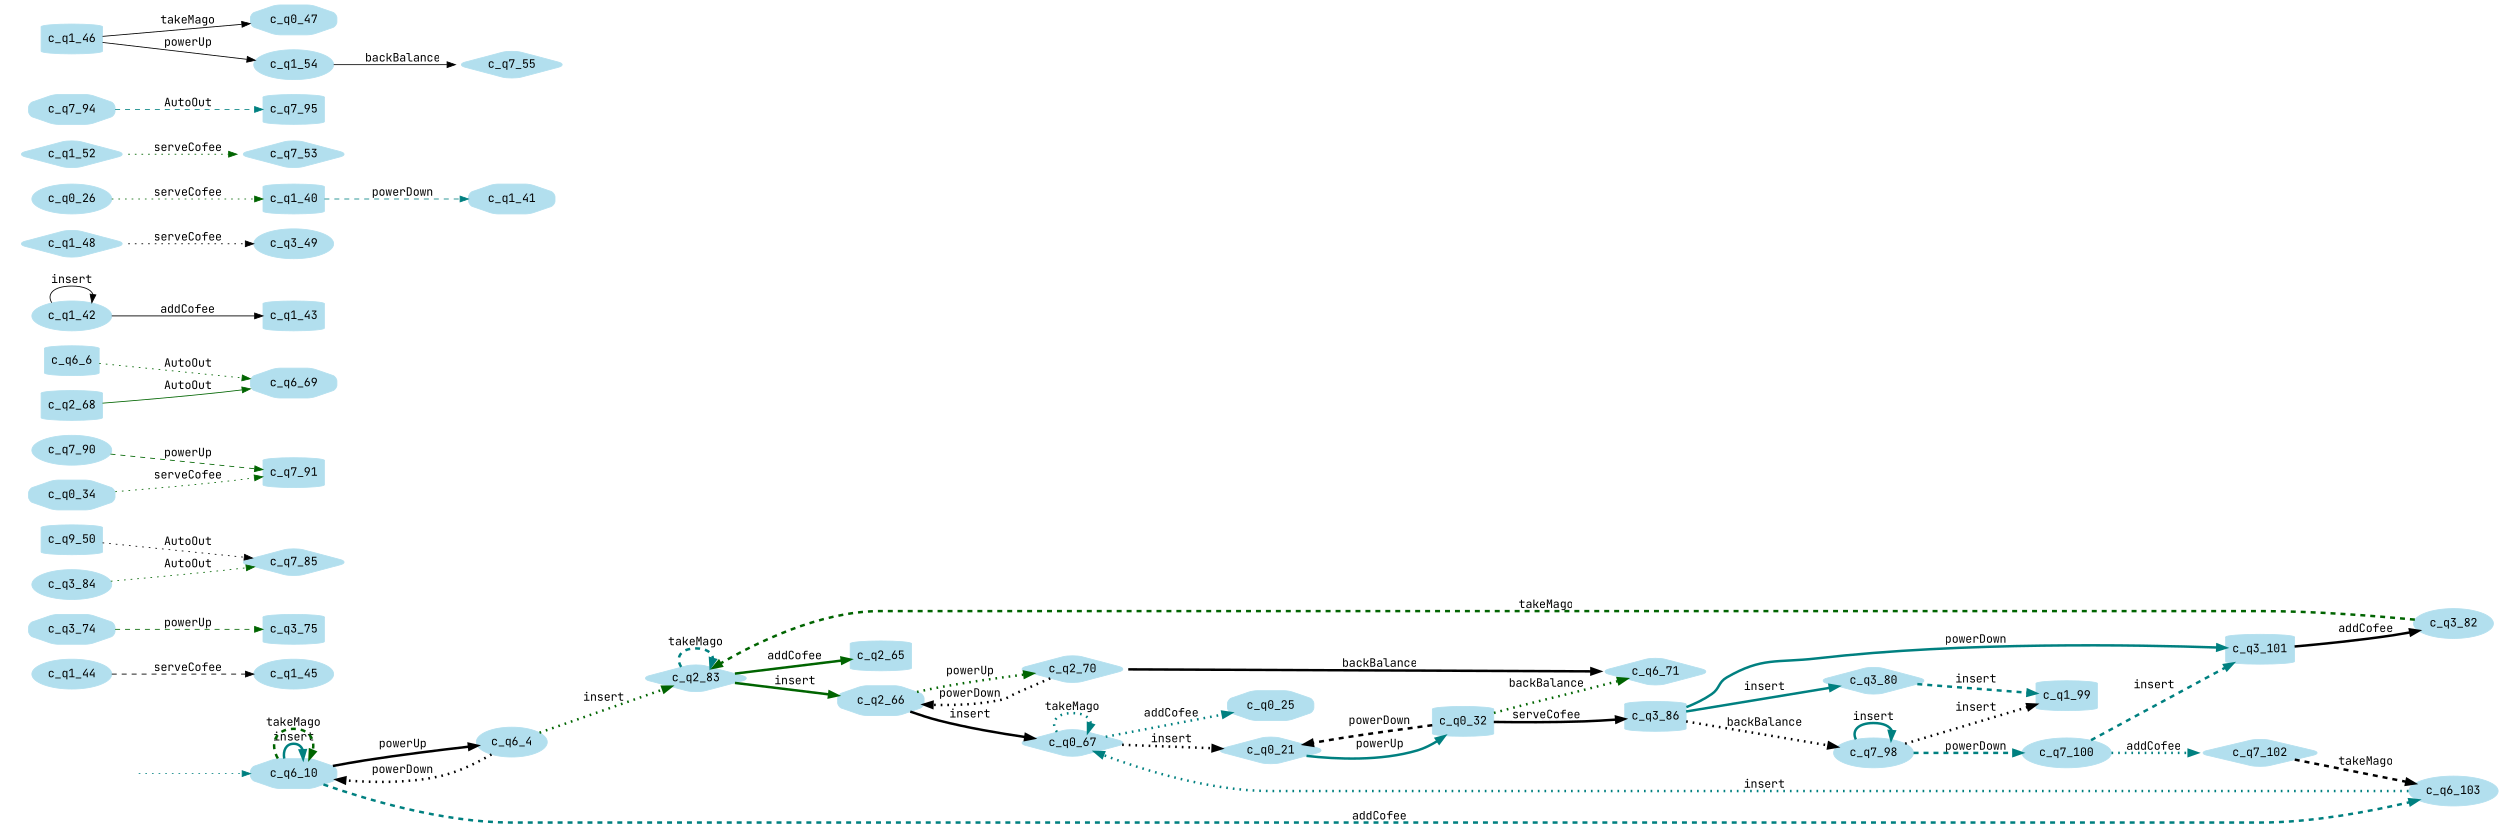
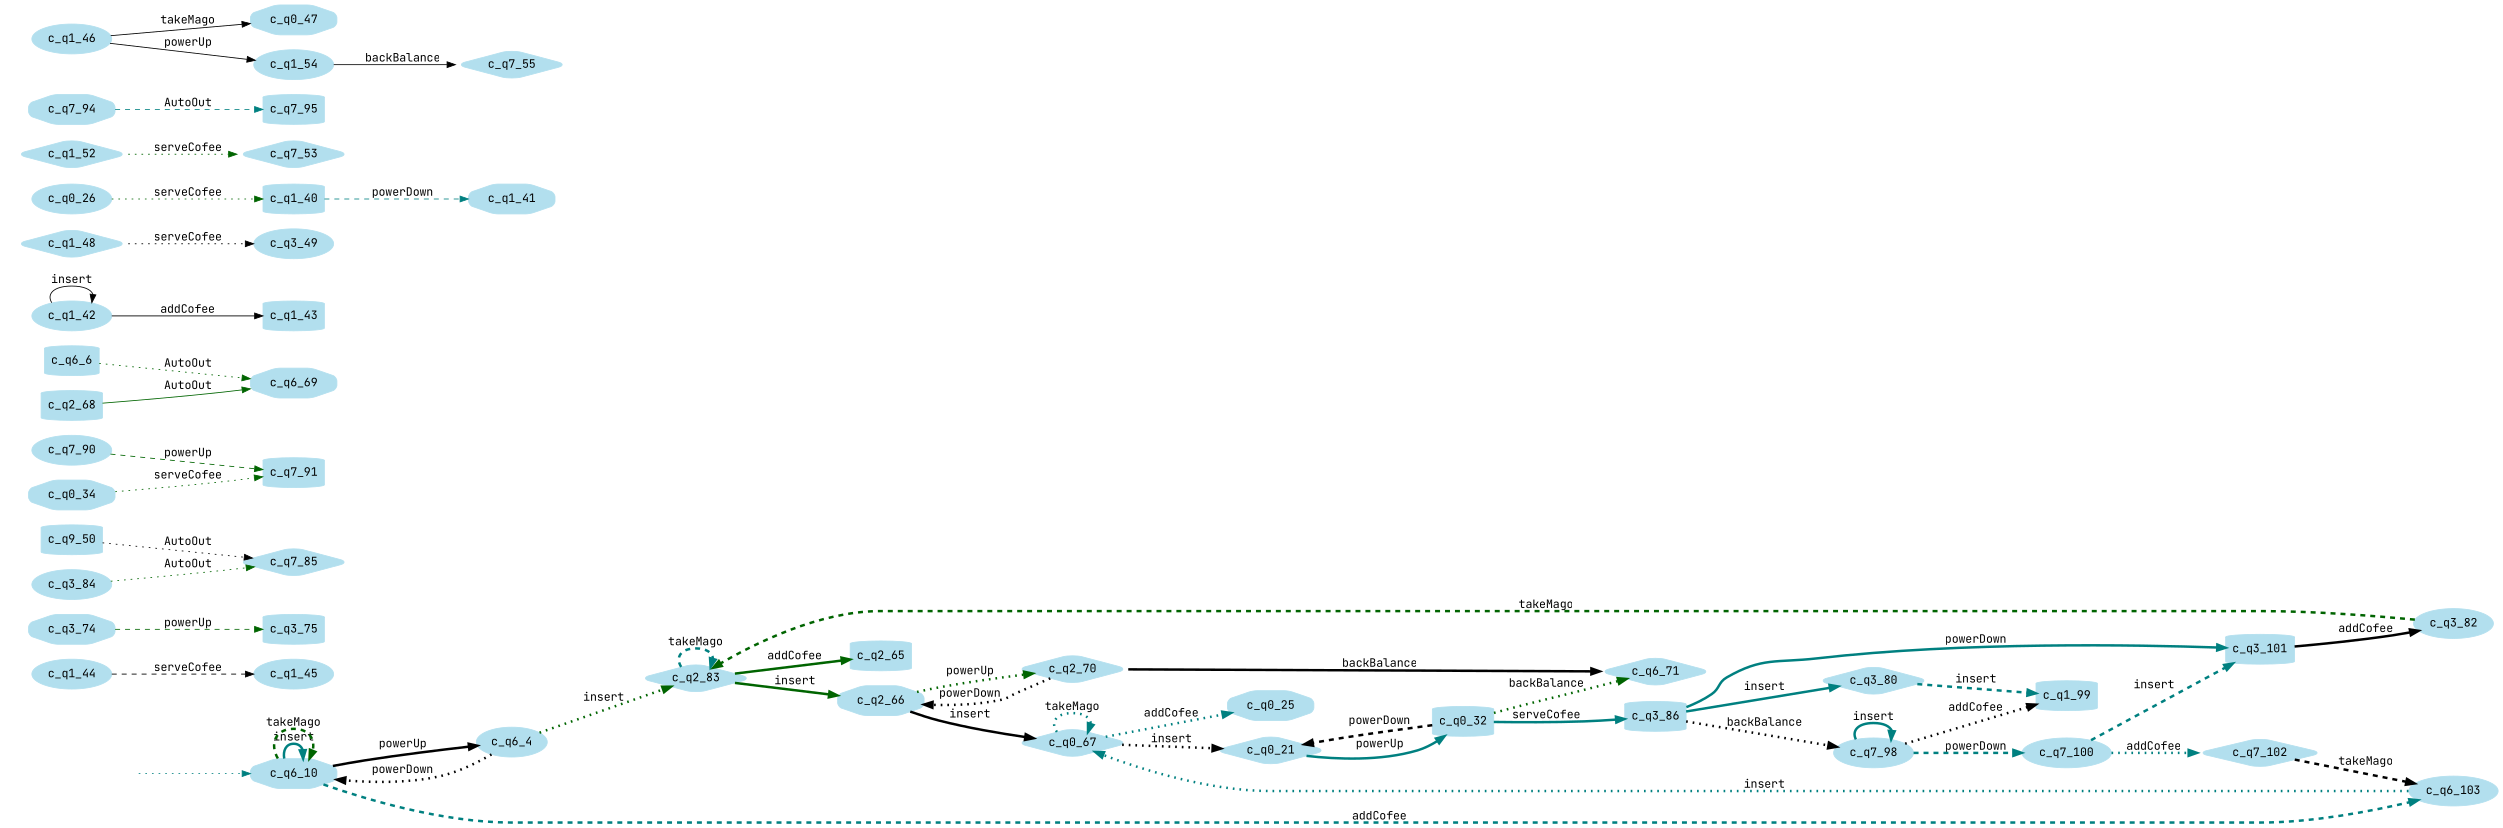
(72, 39) -> (72, 39)
(1976, 708) -> (1976, 708)
(1555, 722) -> (1555, 722)
